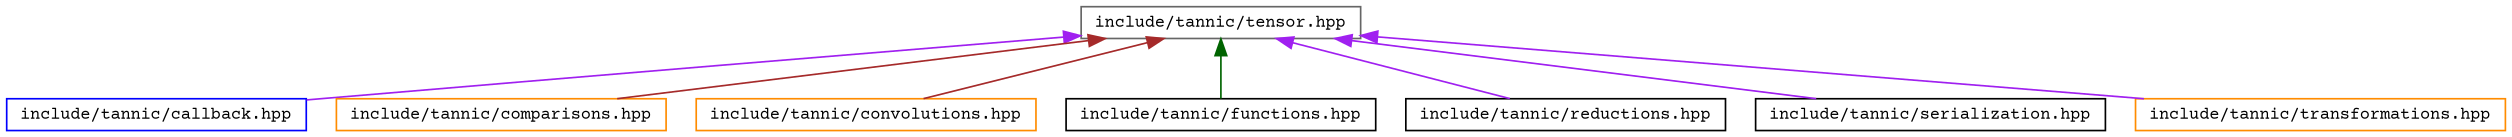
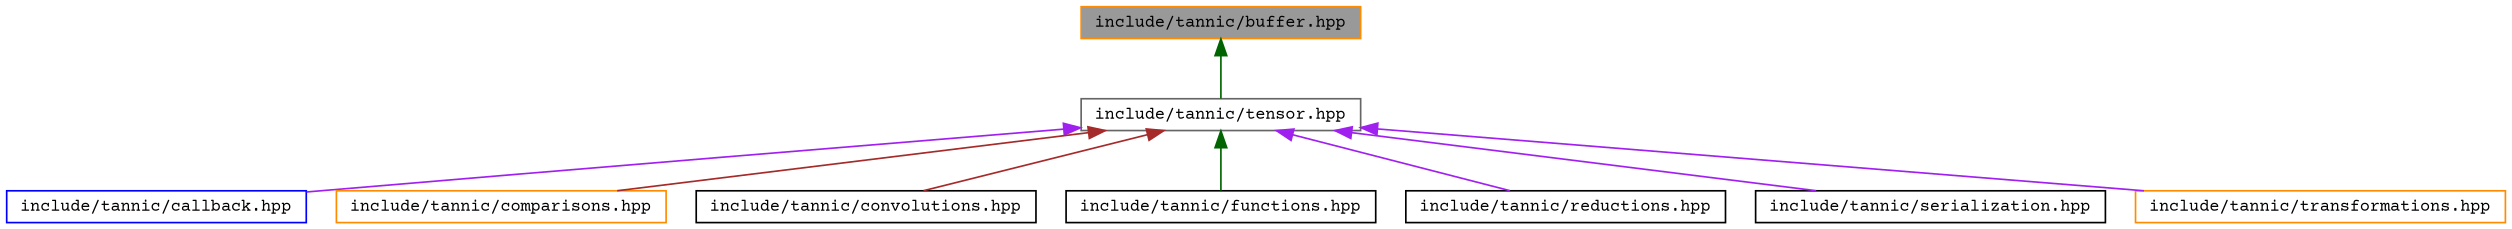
none -> (1221, 23)
(866, 115) -> (866, 207)
